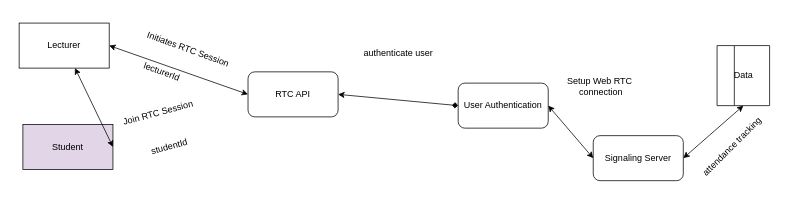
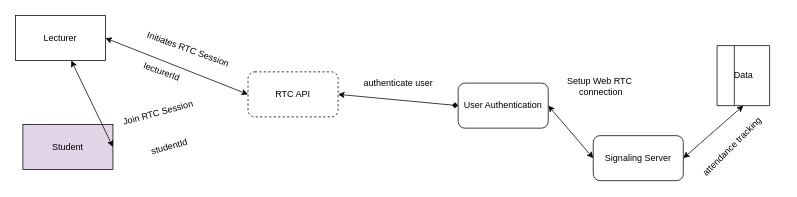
(64, 45) -> (60, 38)
(398, 53) -> (398, 83)
(293, 94) -> (293, 94)
